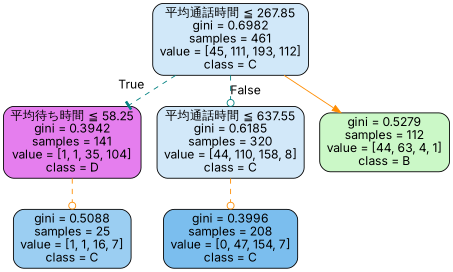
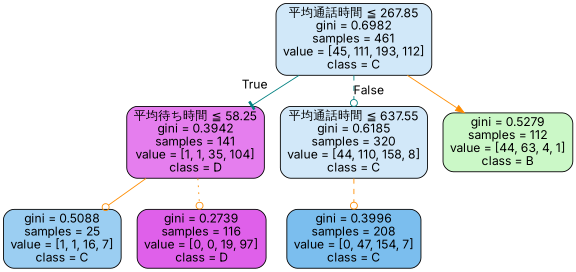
(153, 90) -> (277, 90)
(72, 190) -> (127, 192)
none -> (202, 239)
